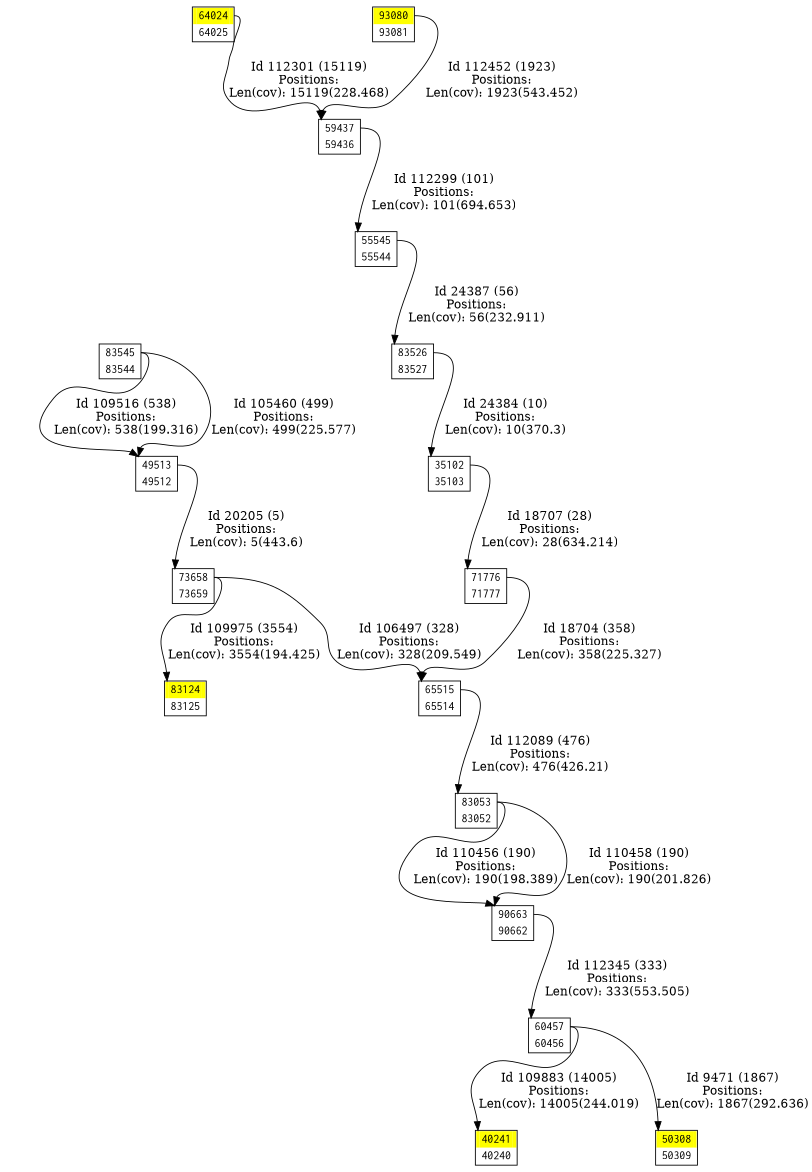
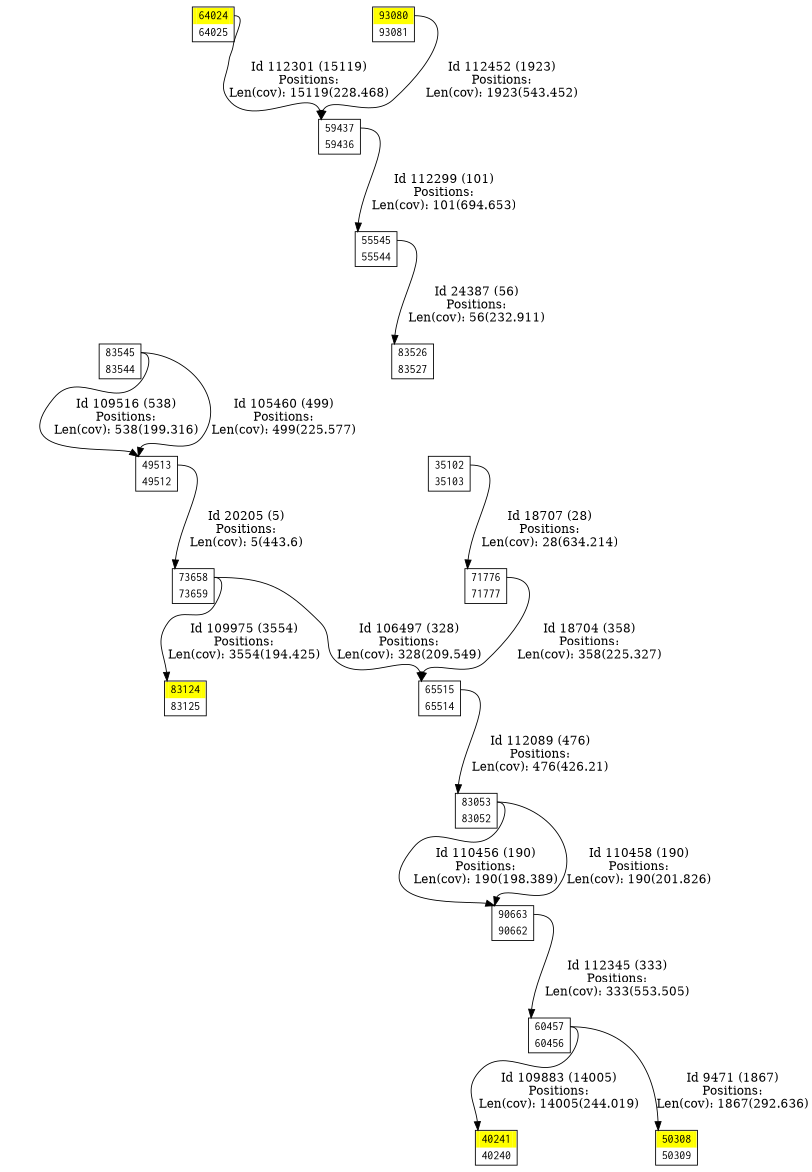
(447, 394) -> none
